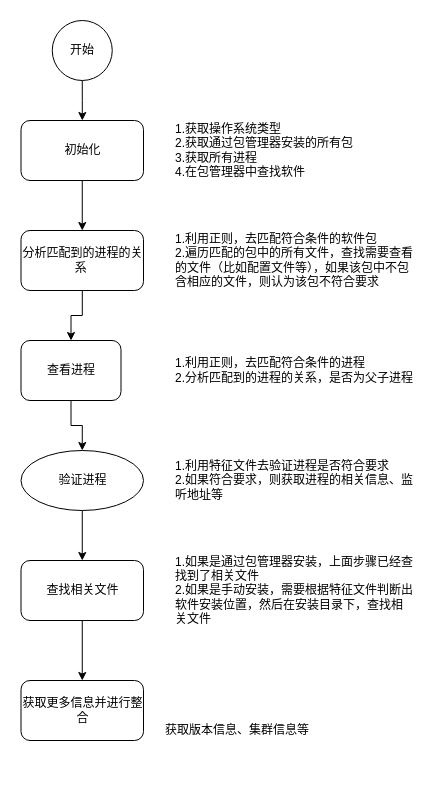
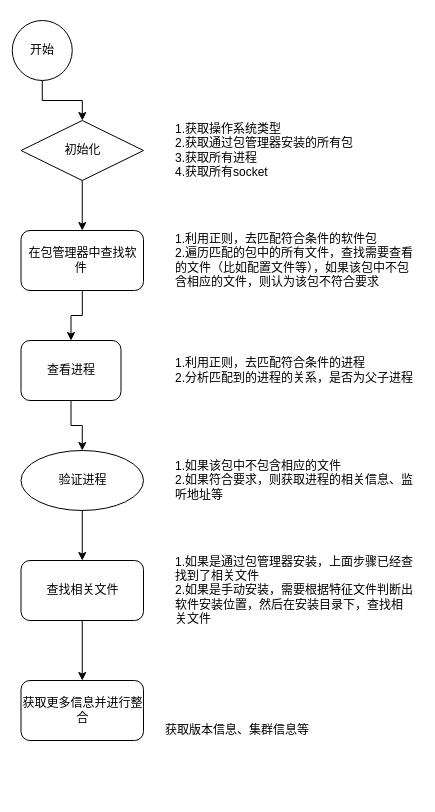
(82, 51) -> (42, 51)
(82, 151) -> (82, 151)
(265, 151) -> (265, 151)
(83, 261) -> (83, 261)
(295, 481) -> (295, 481)
